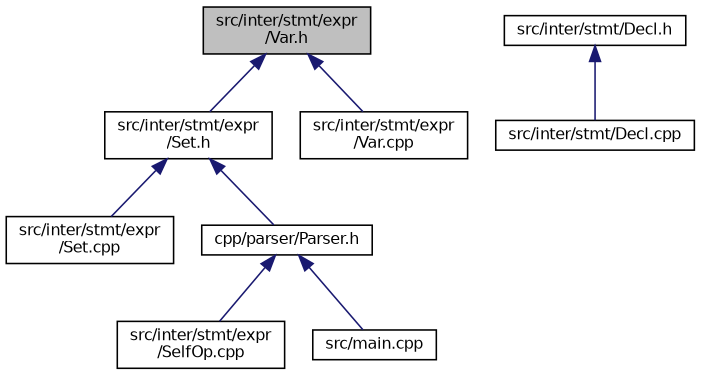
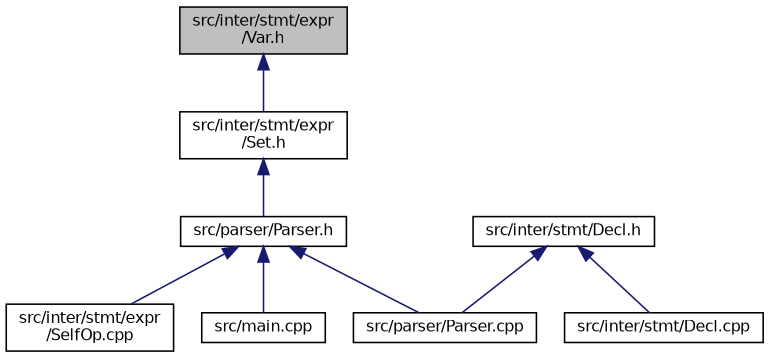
(384, 135) -> none
(90, 240) -> none
(287, 240) -> (264, 231)
none -> (445, 328)
